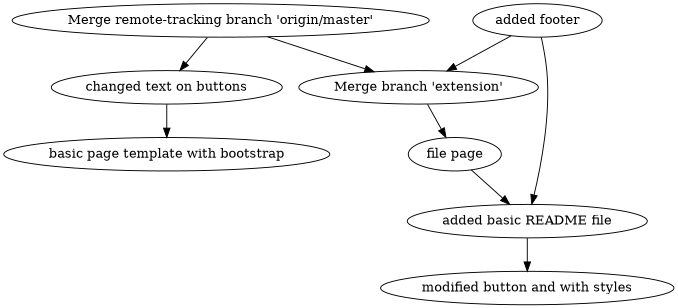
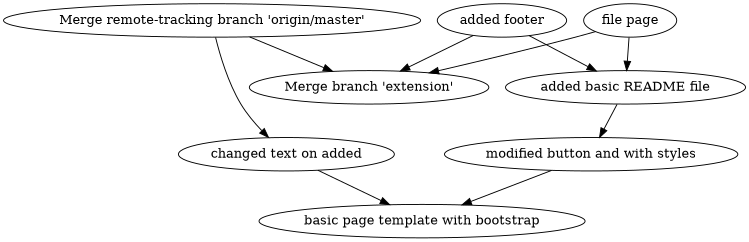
(167, 87) -> (286, 154)
(434, 117) -> (517, 52)
none -> (511, 186)
